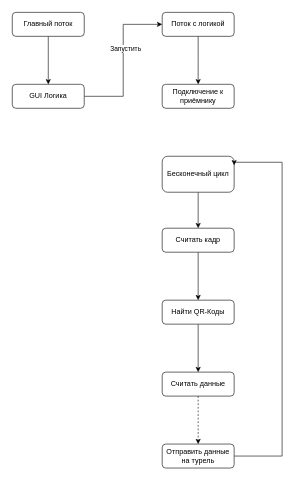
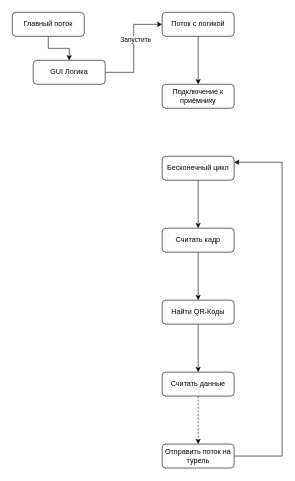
(48, 96) -> (69, 72)
(198, 174) -> (198, 168)
(198, 456) -> (198, 456)
